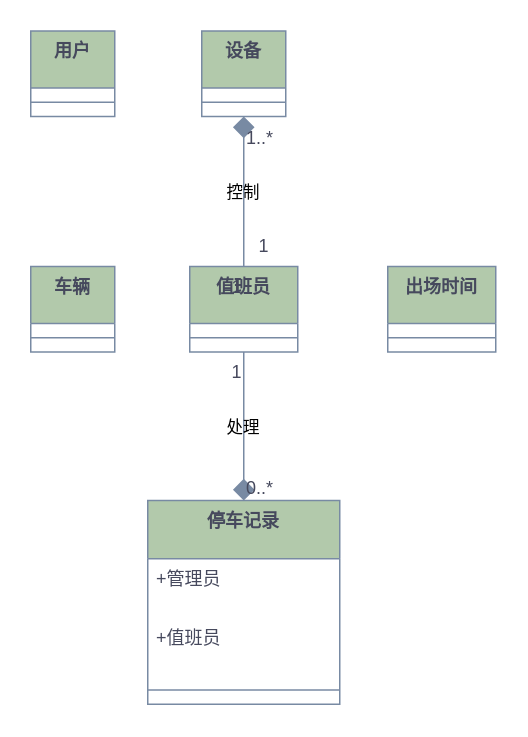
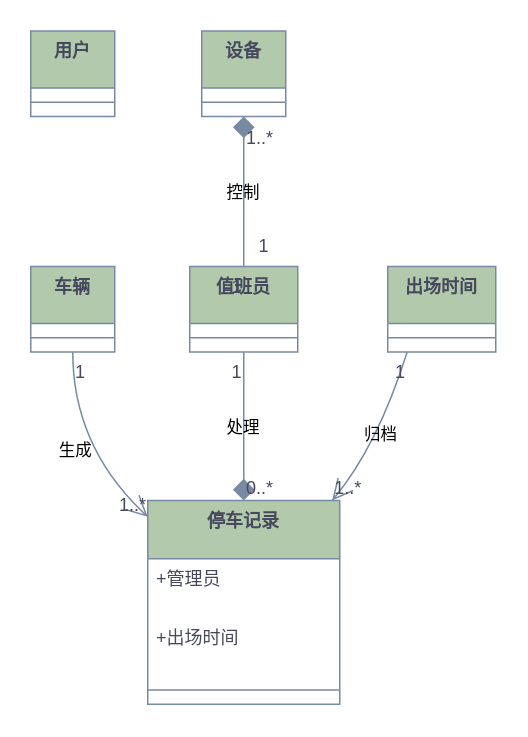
none -> (378, 428)
none -> (92, 442)
(188, 637) -> (197, 637)
